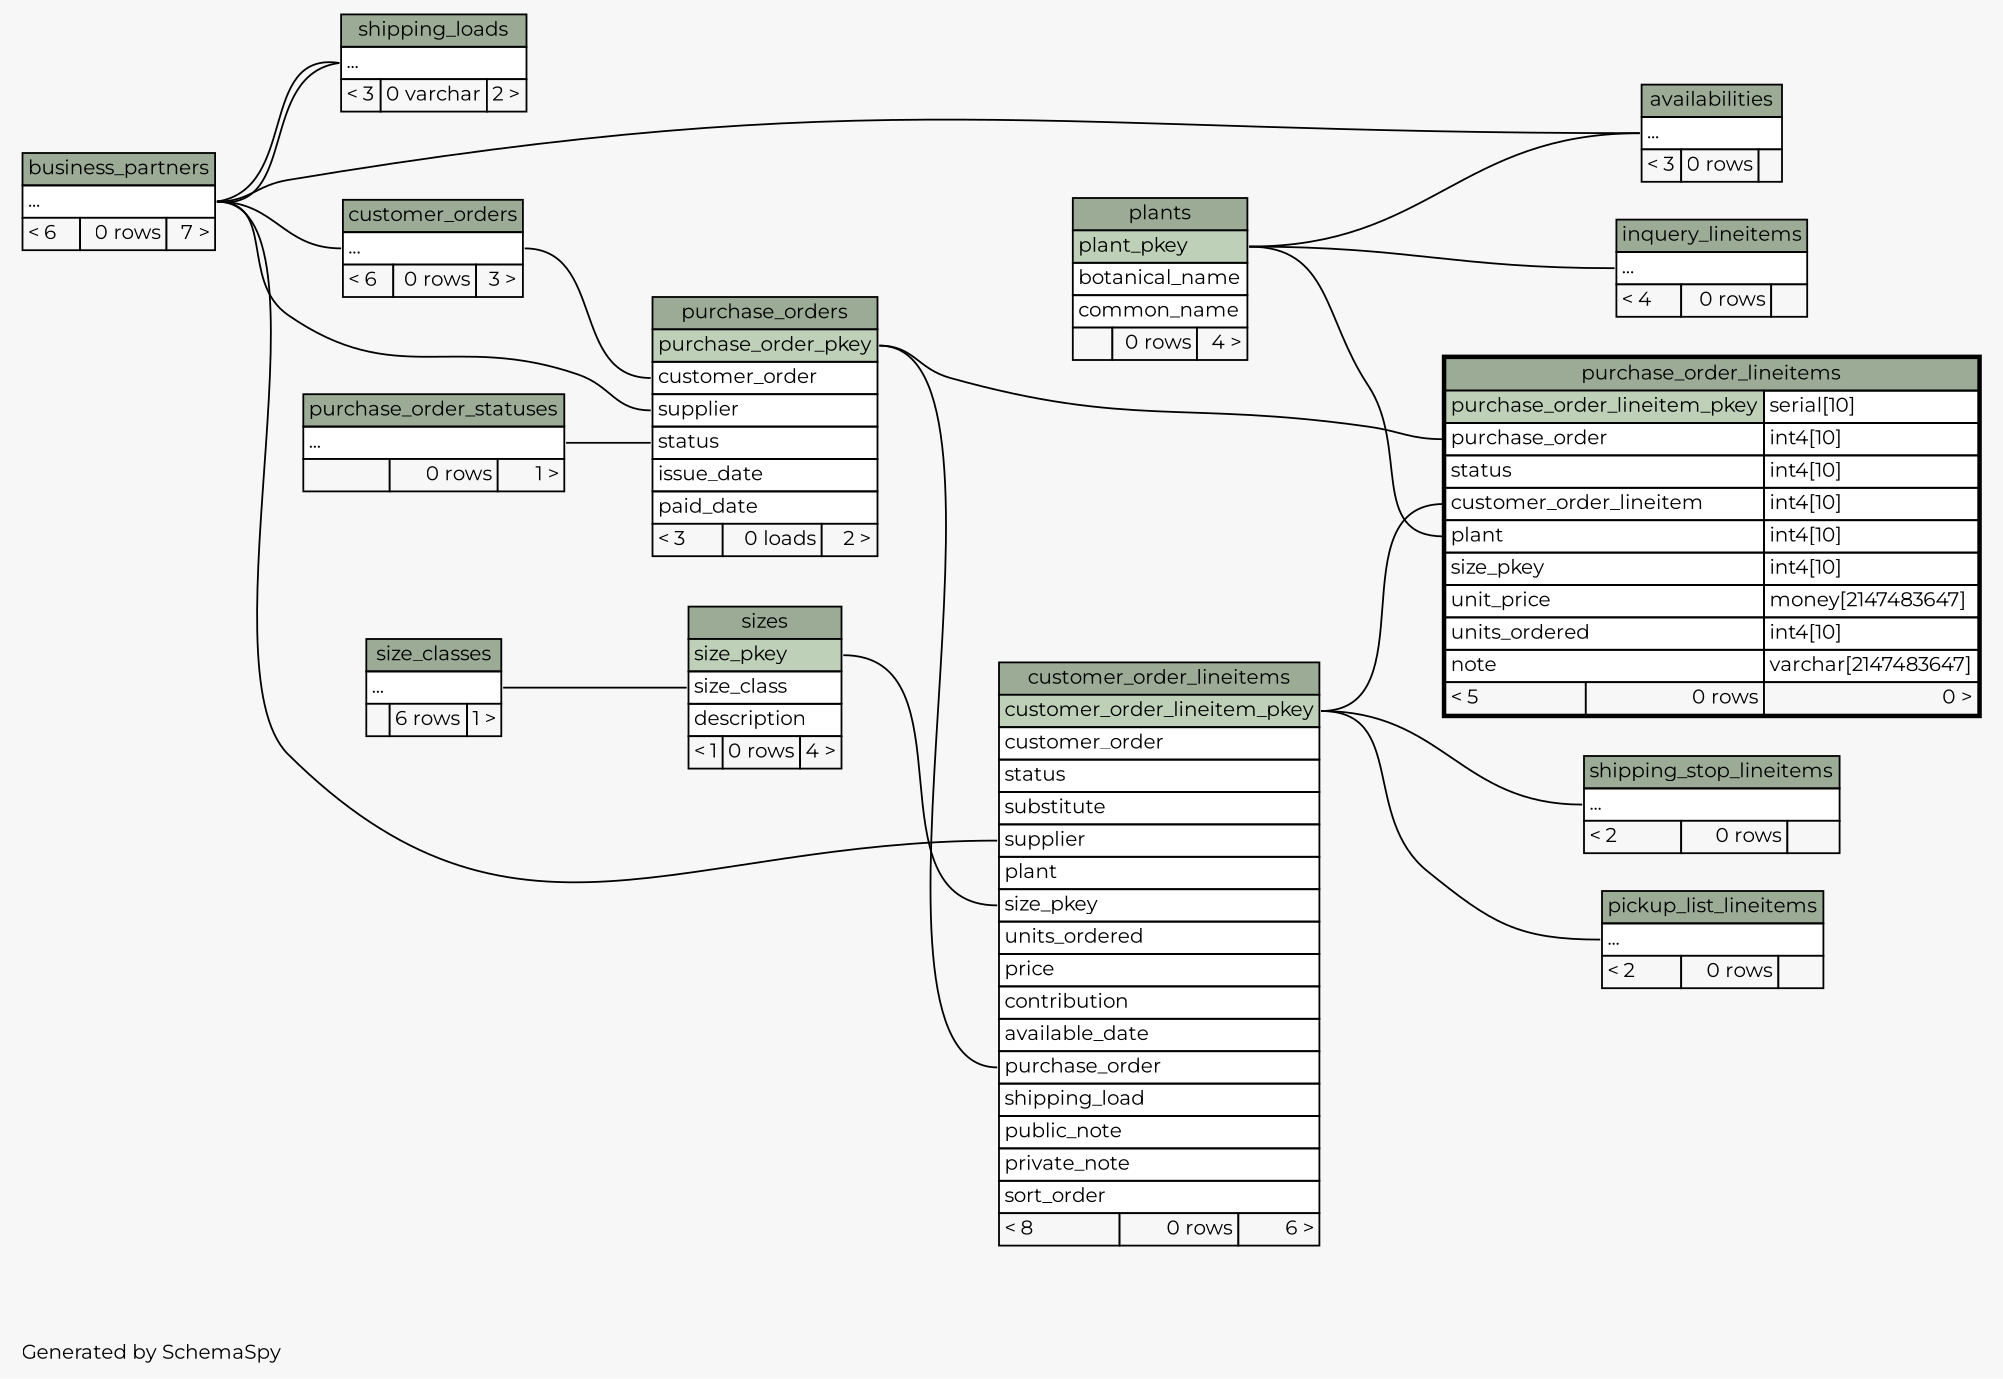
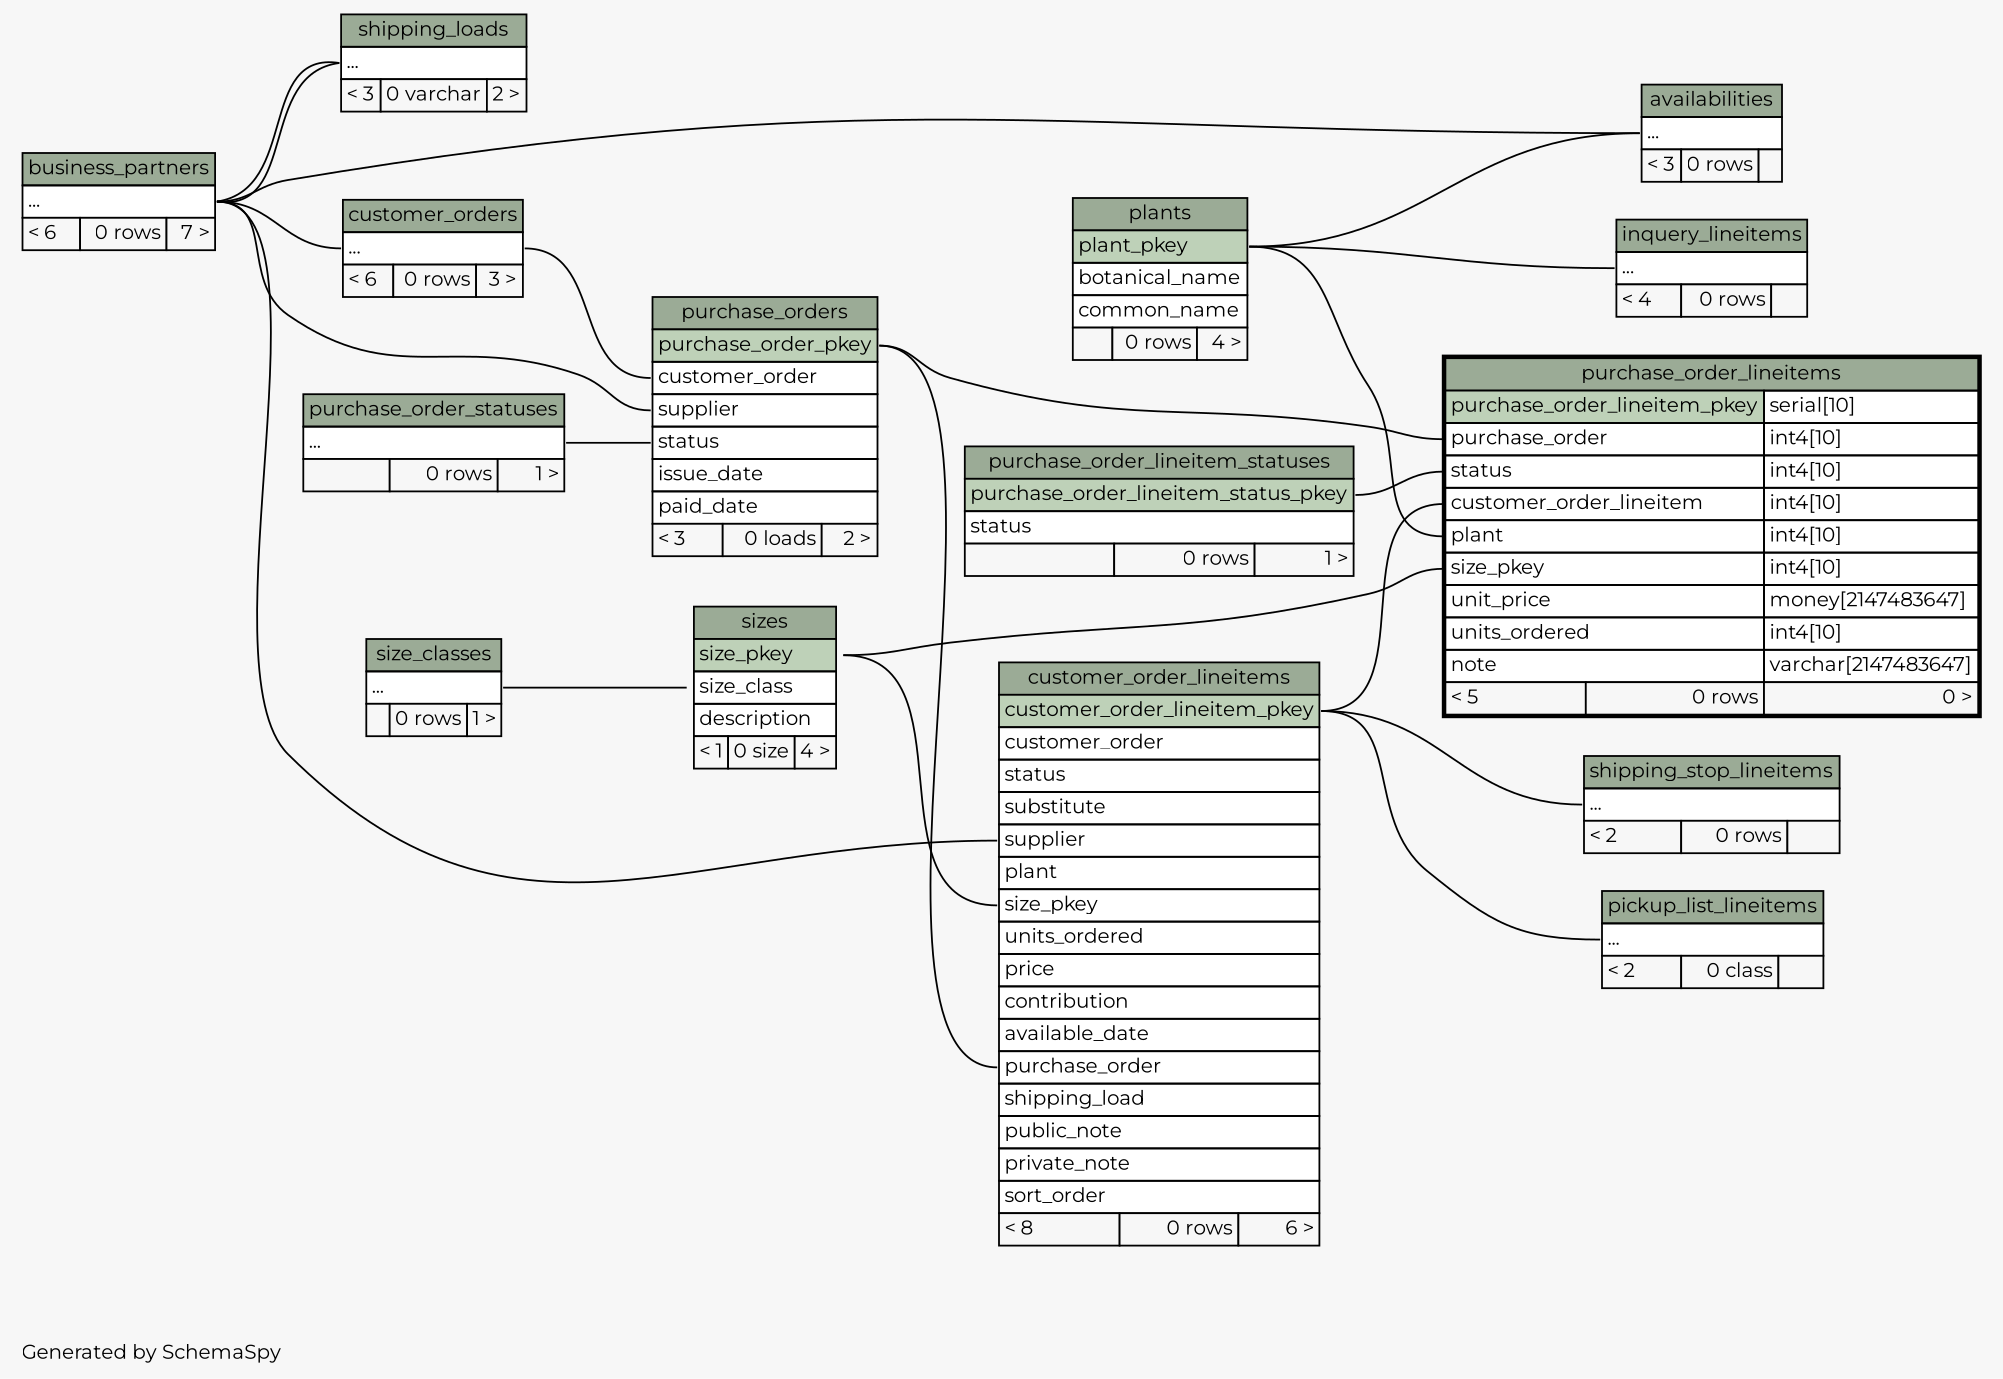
none -> (1159, 511)
none -> (1146, 626)
(428, 719) -> (428, 719)
(761, 751) -> (761, 751)
(1740, 971) -> (1740, 971)
